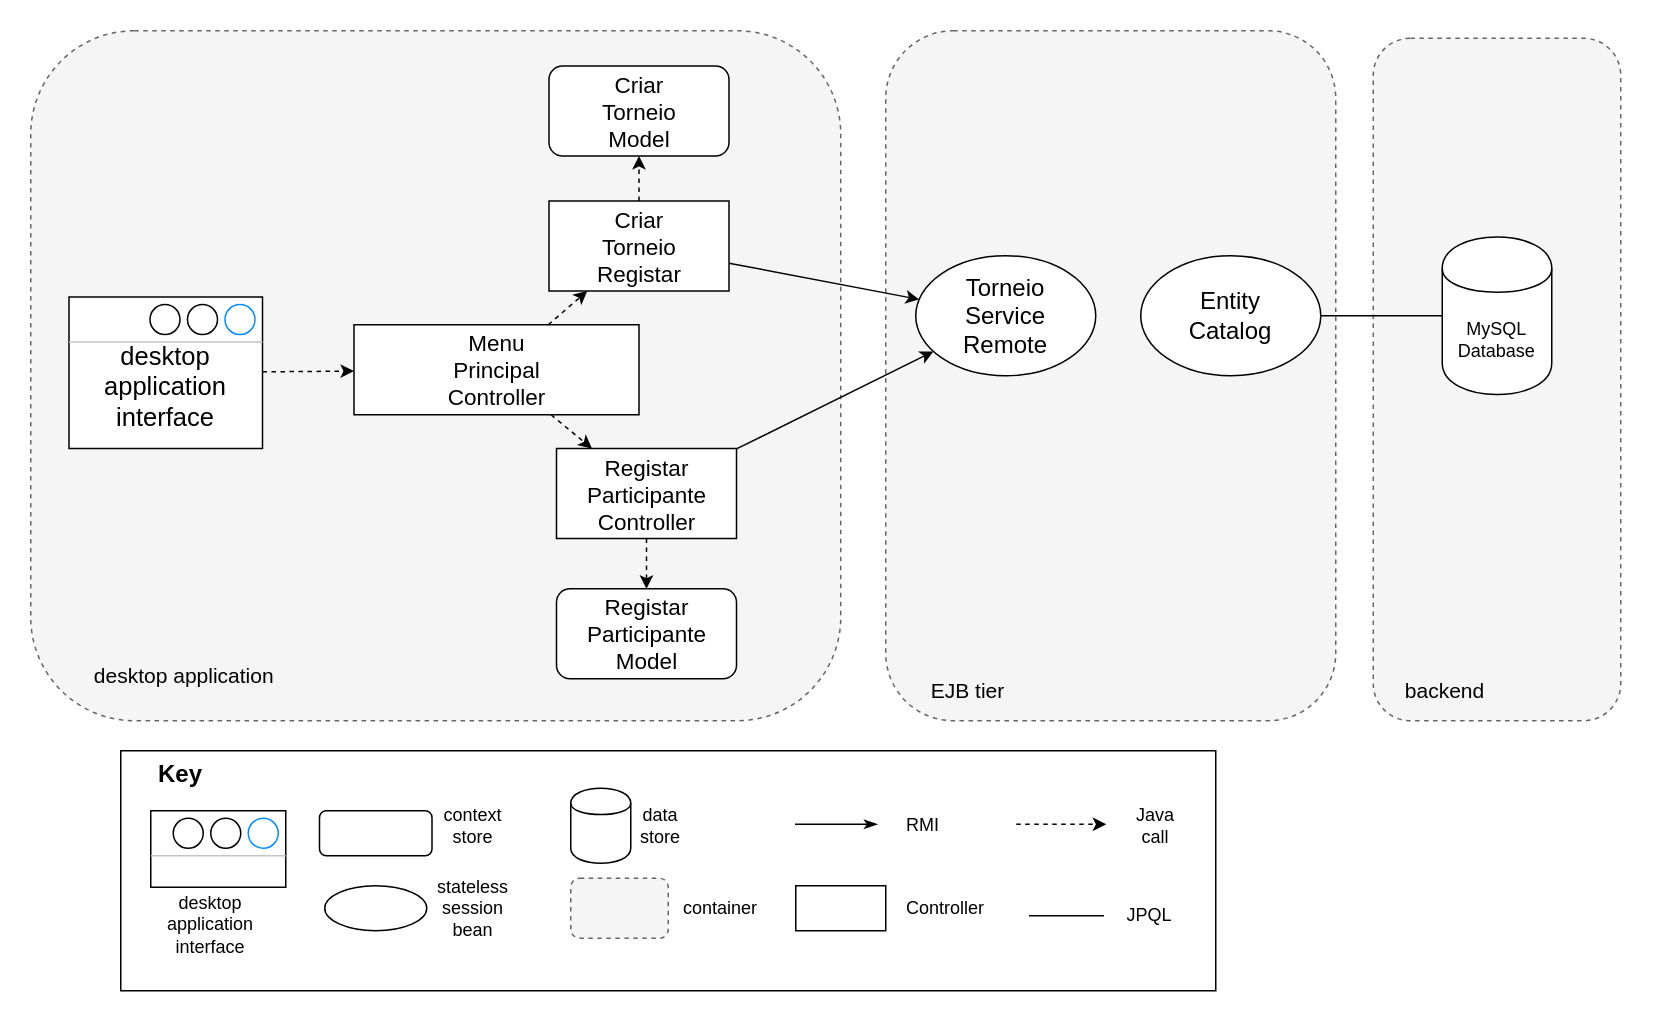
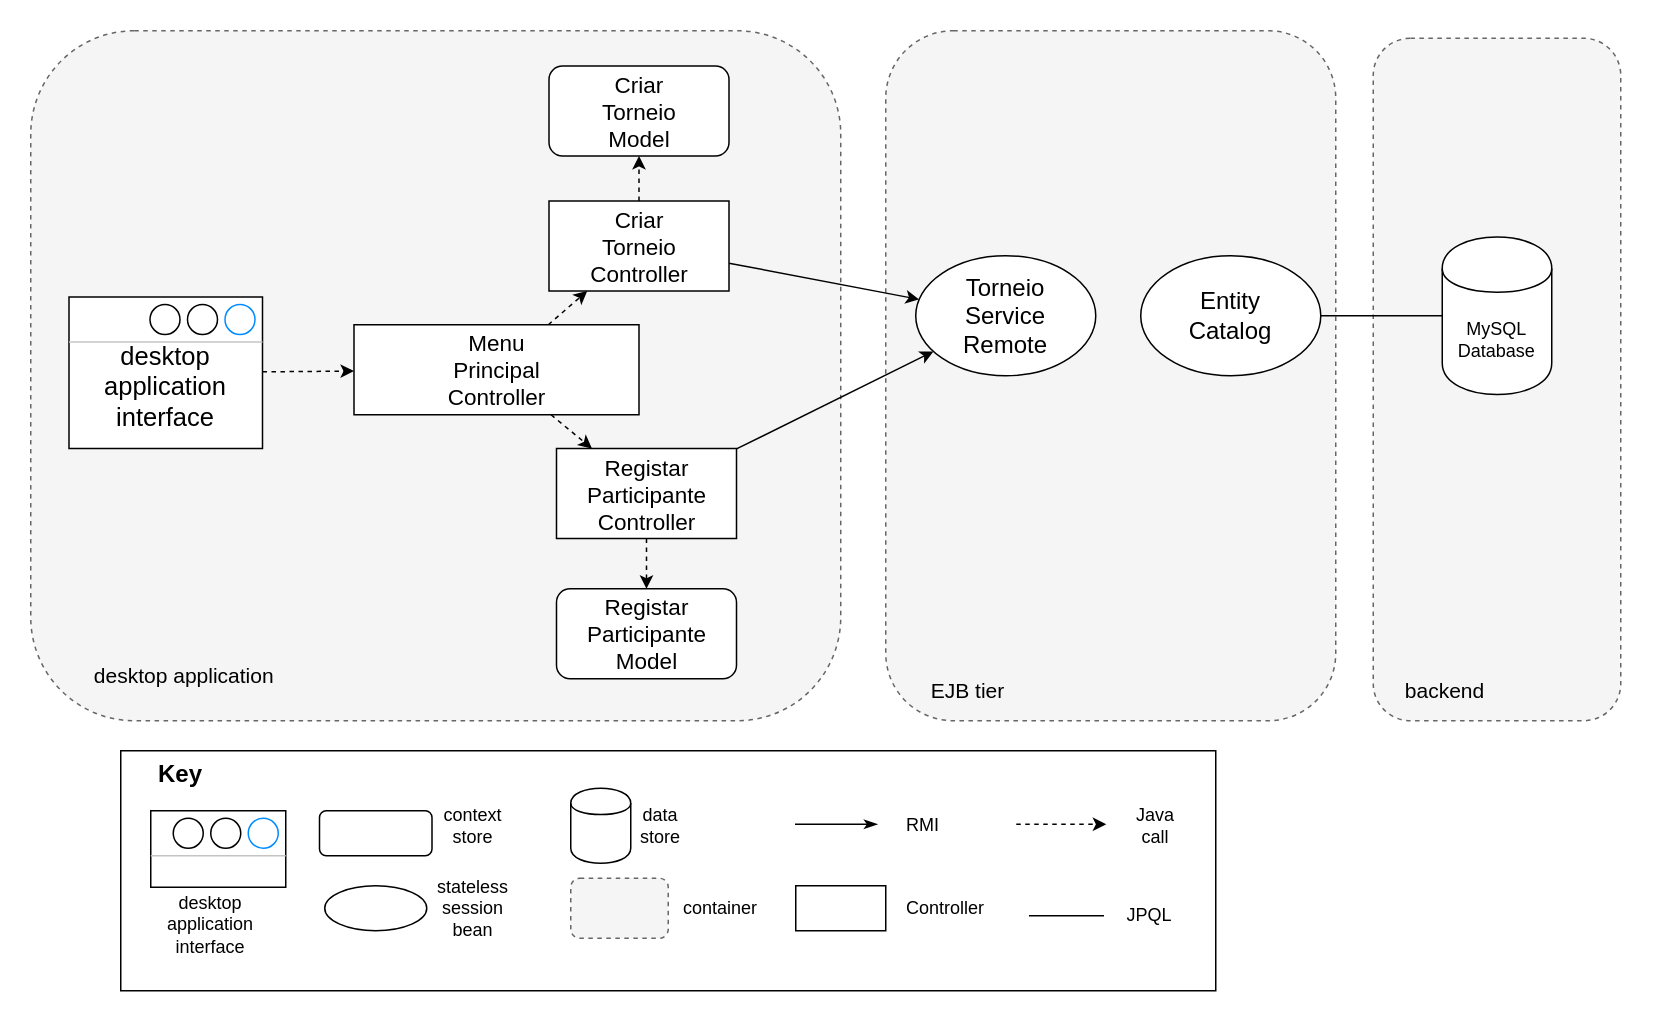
(640, 247) -> (640, 247)
